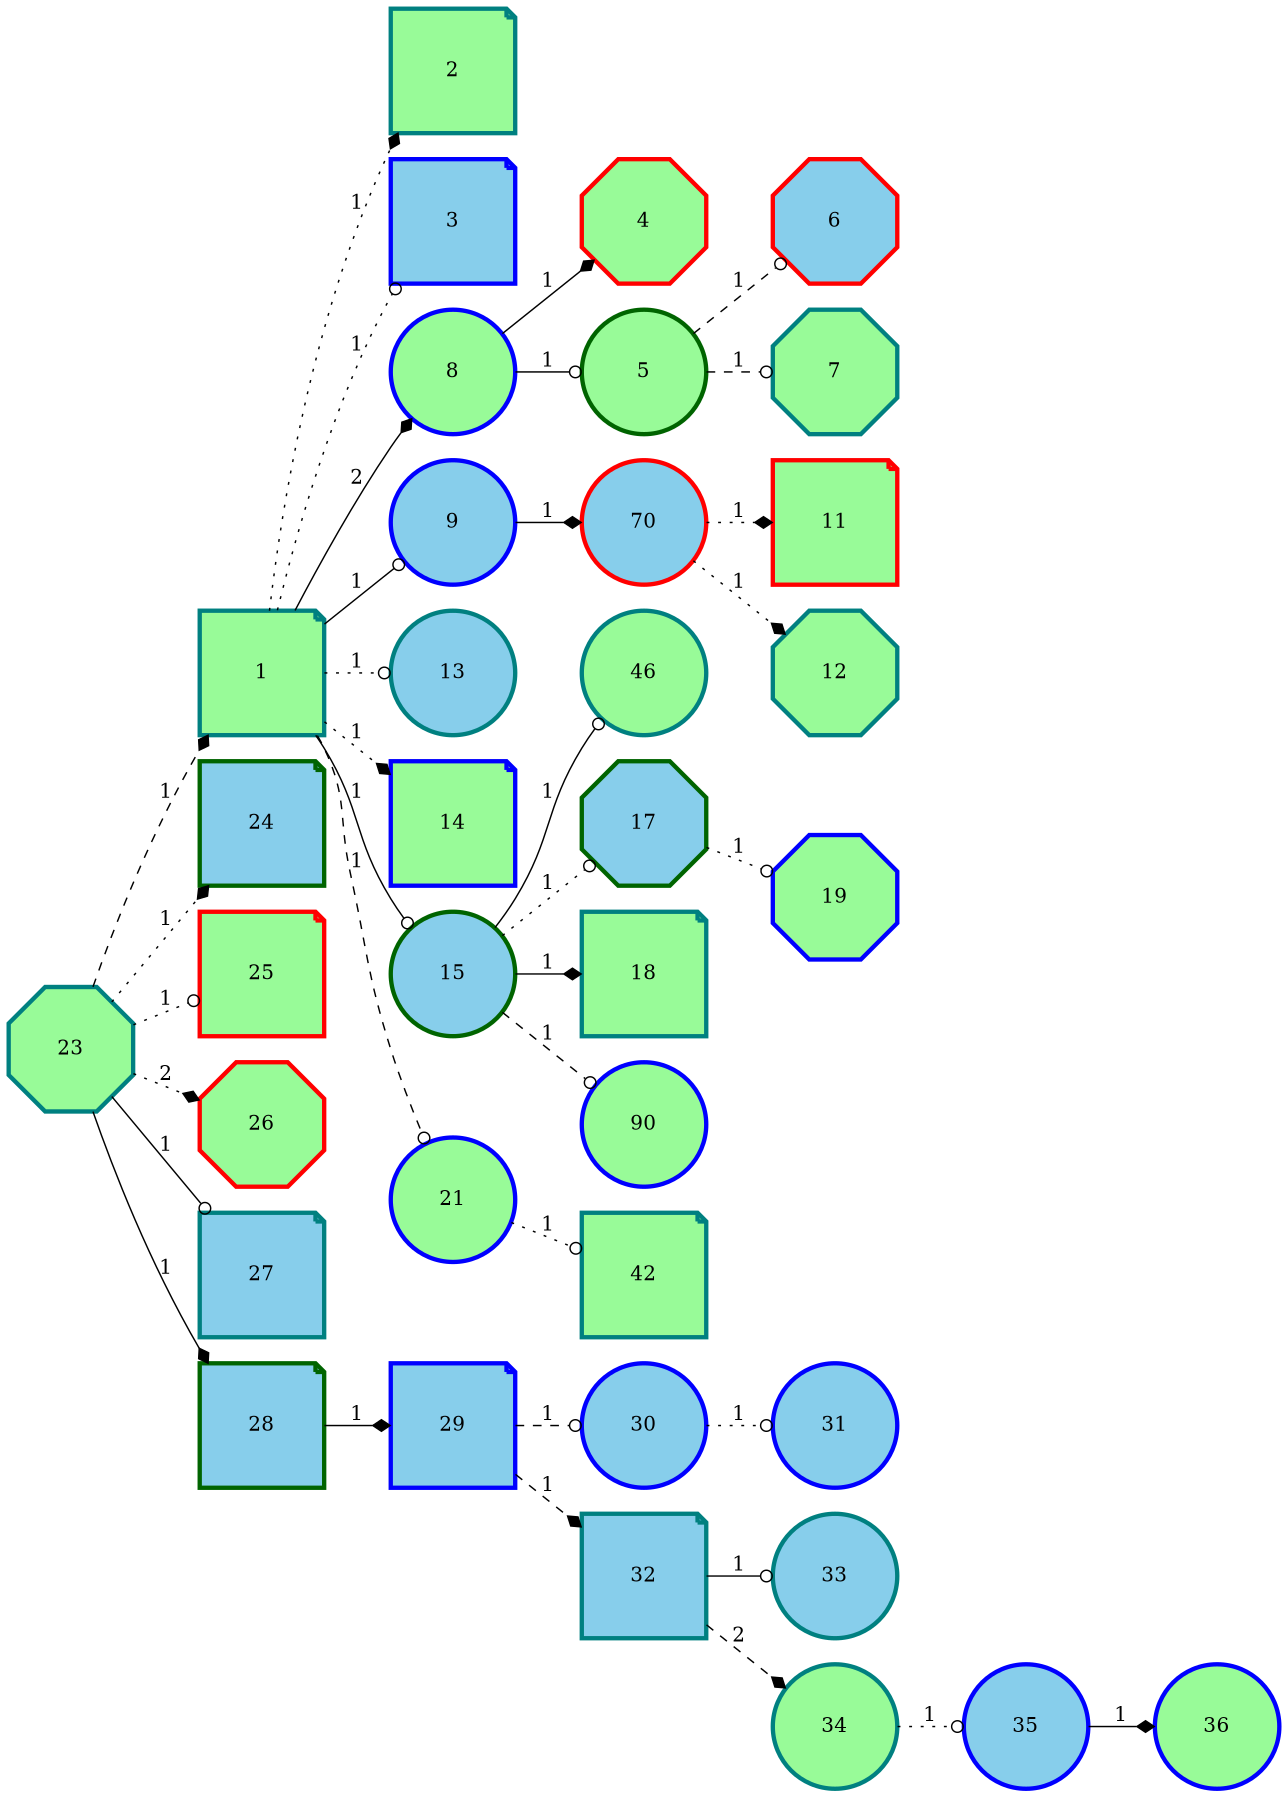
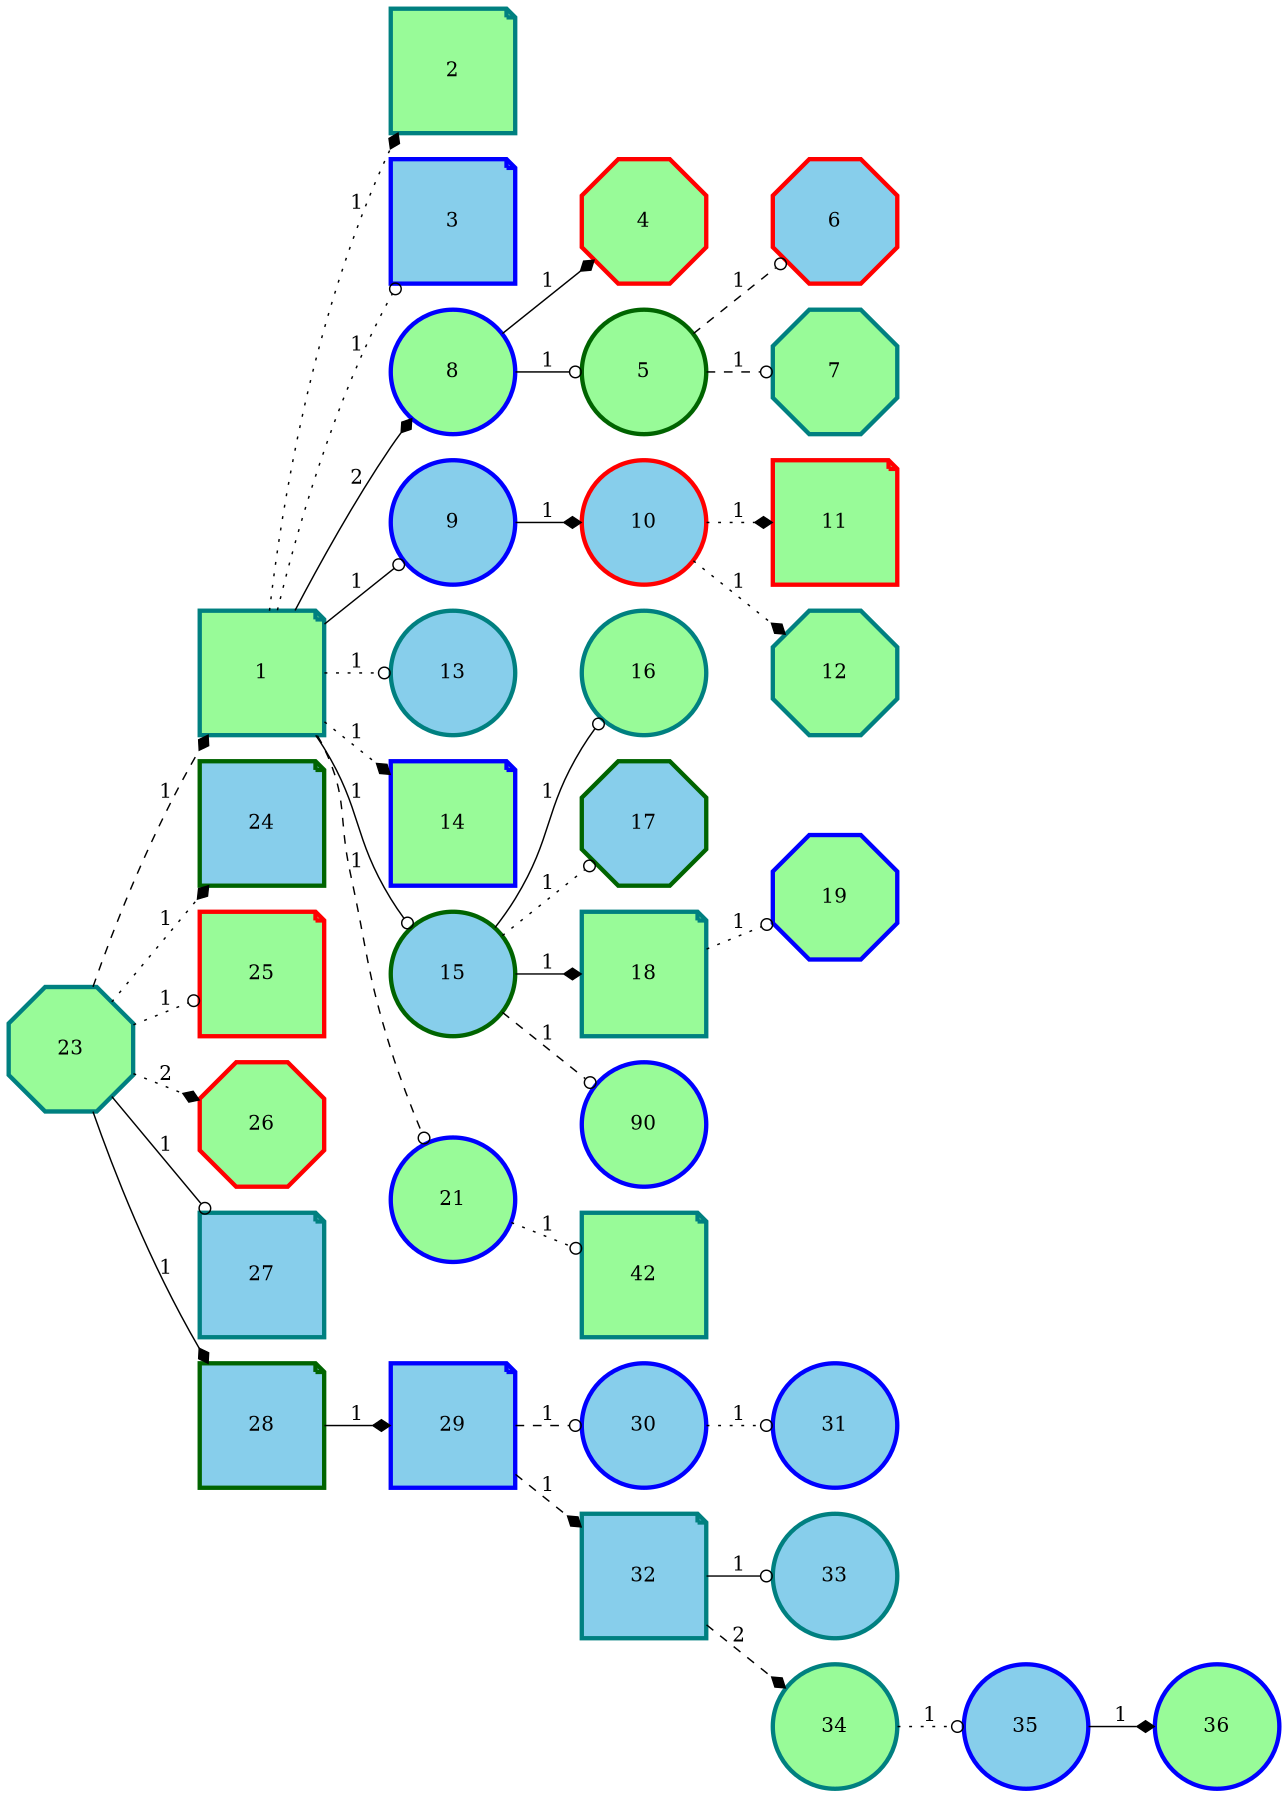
(644, 522) -> (644, 522)
(644, 673) -> (644, 673)
(734, 858) -> (734, 938)
